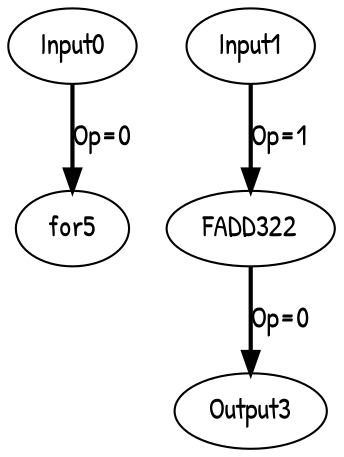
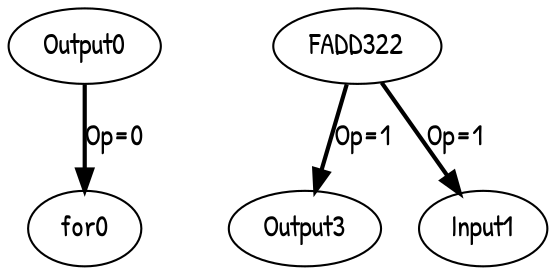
(72, 46) -> (85, 46)
(251, 127) -> (415, 129)
(72, 229) -> (85, 229)
(280, 320) -> (364, 137)
